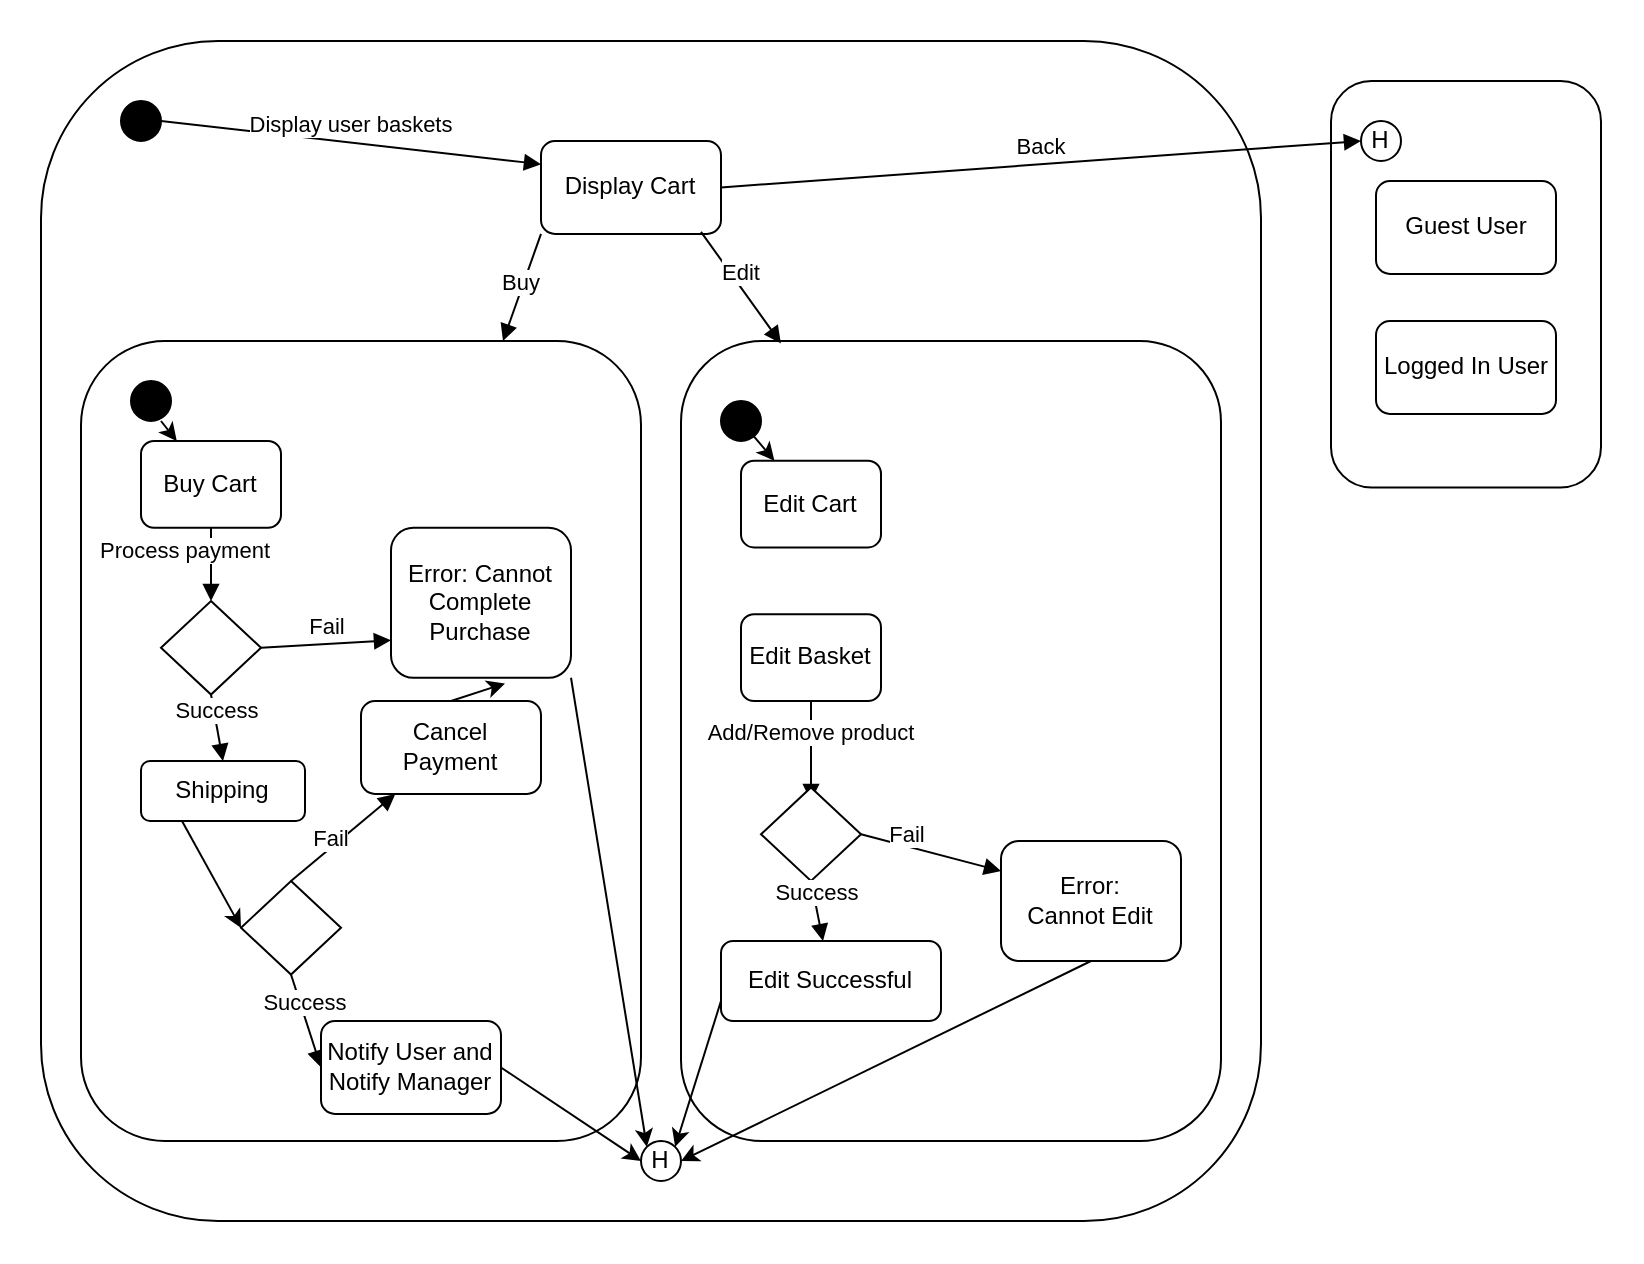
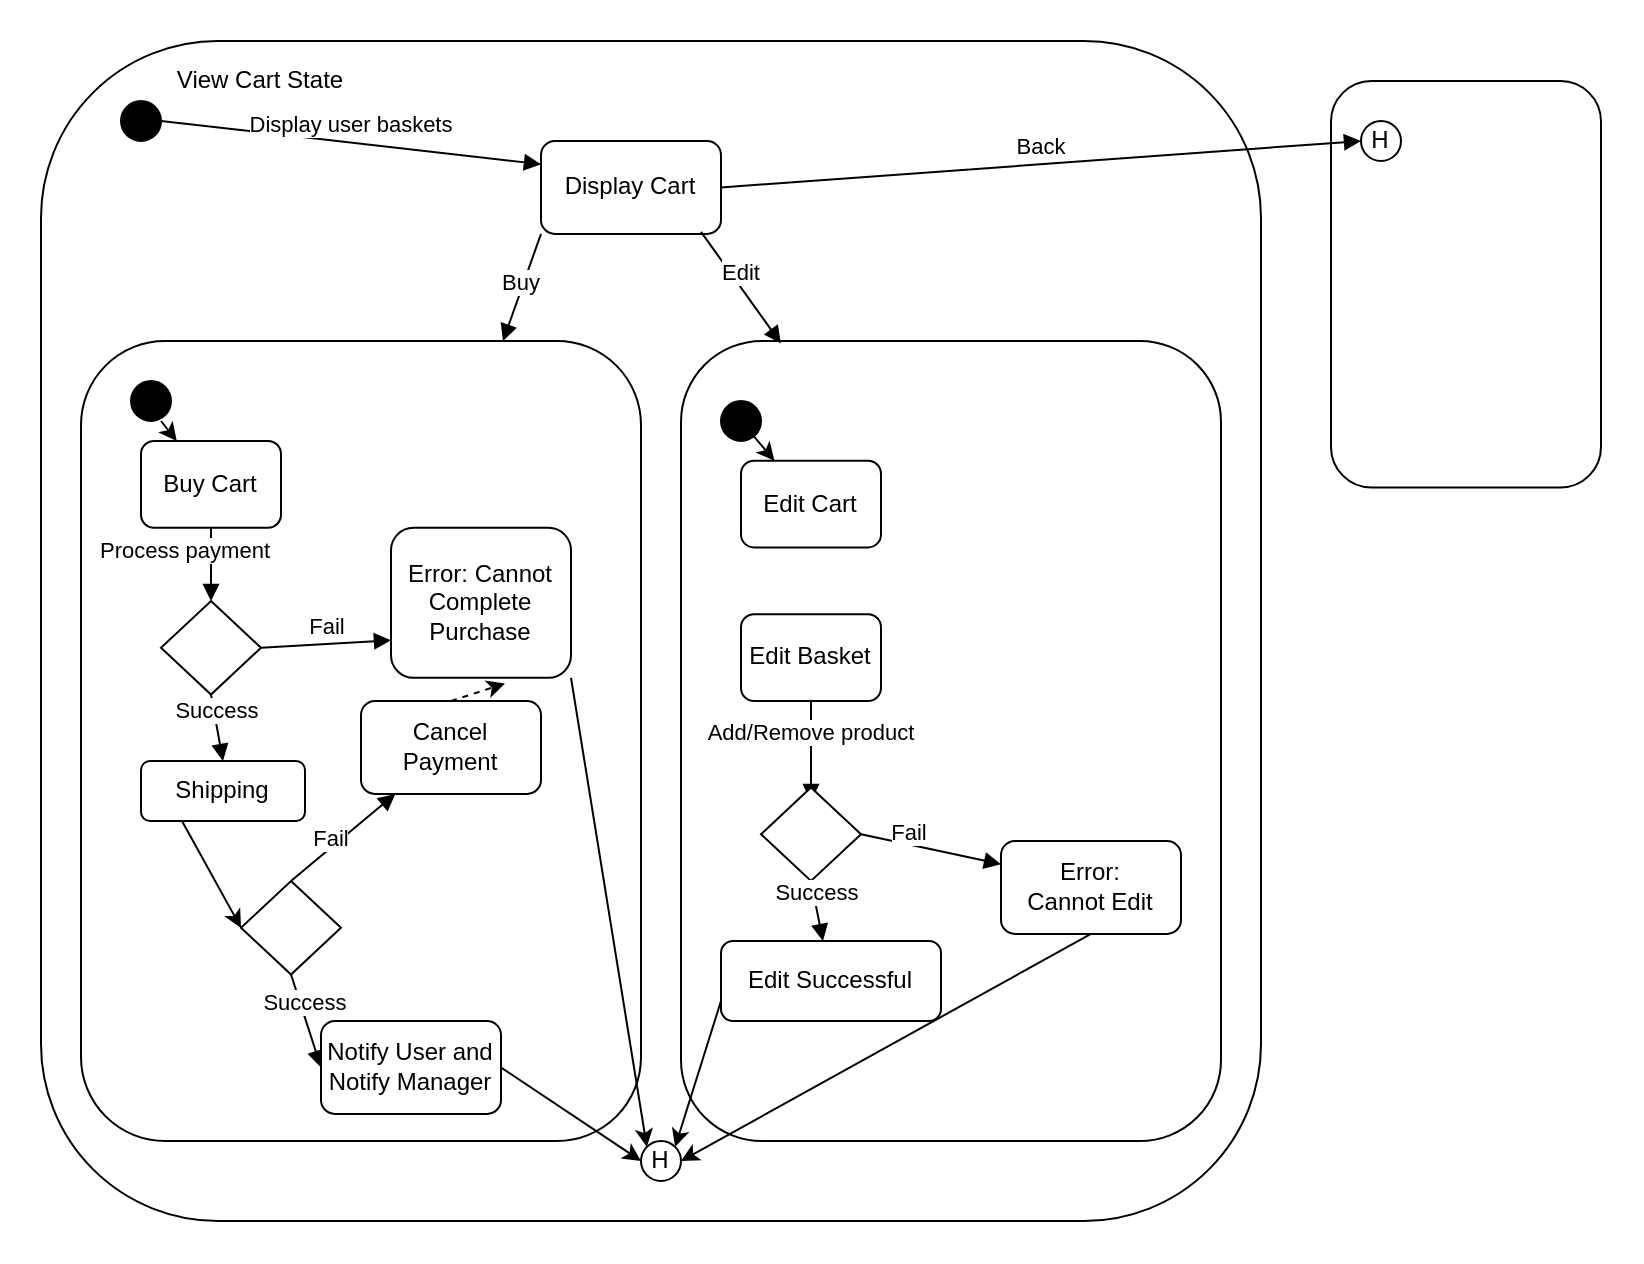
none -> (261, 81)
(1466, 227) -> none
(1466, 367) -> none
(473, 694) -> (473, 694)
(1091, 901) -> (1091, 887)
